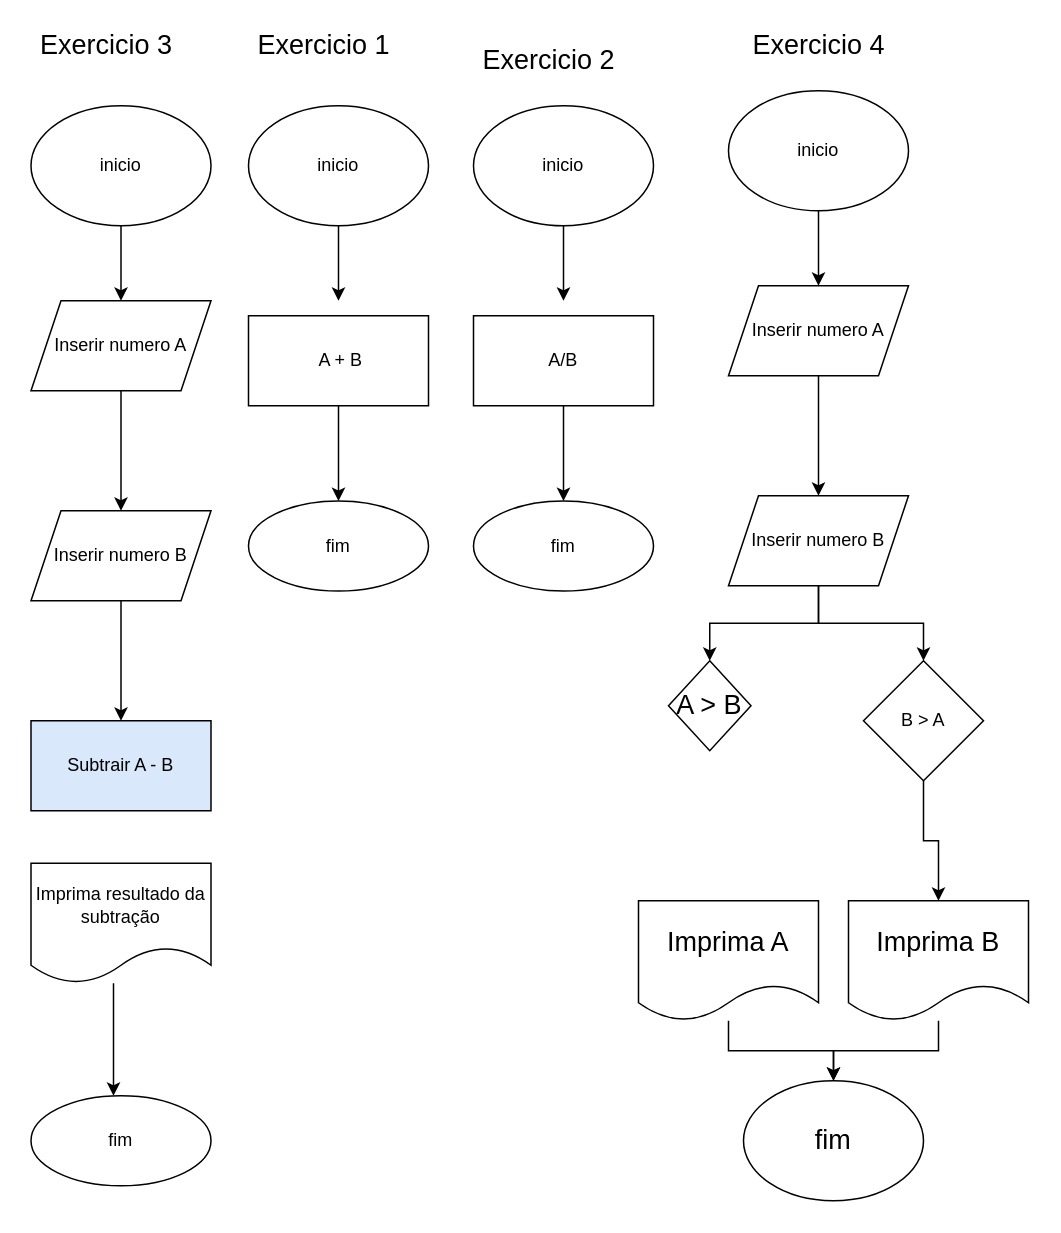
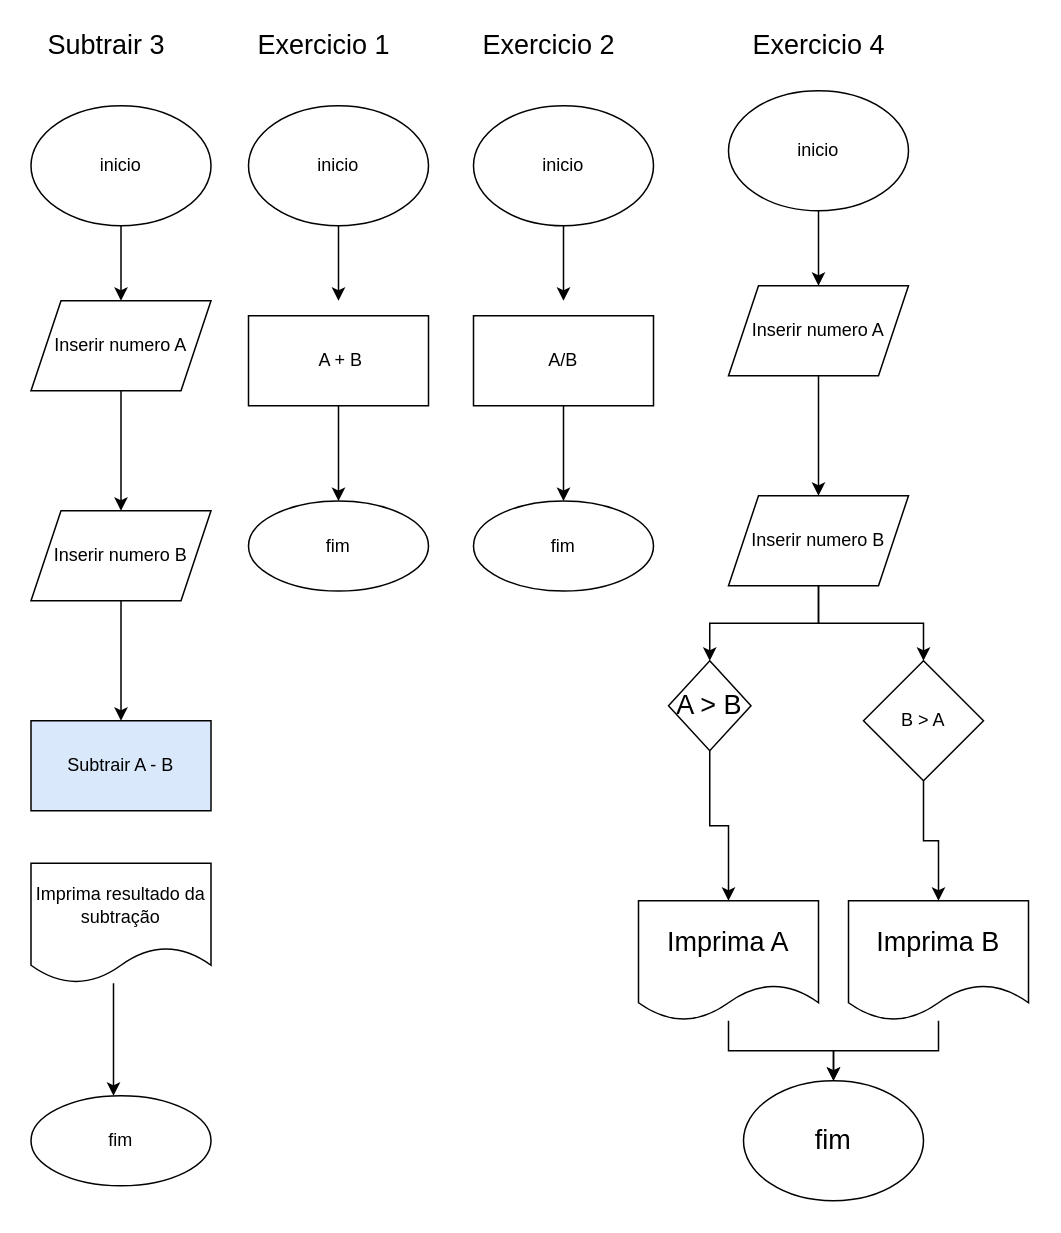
(107, 46) -> (107, 46)
(548, 61) -> (548, 46)
none -> (714, 826)
